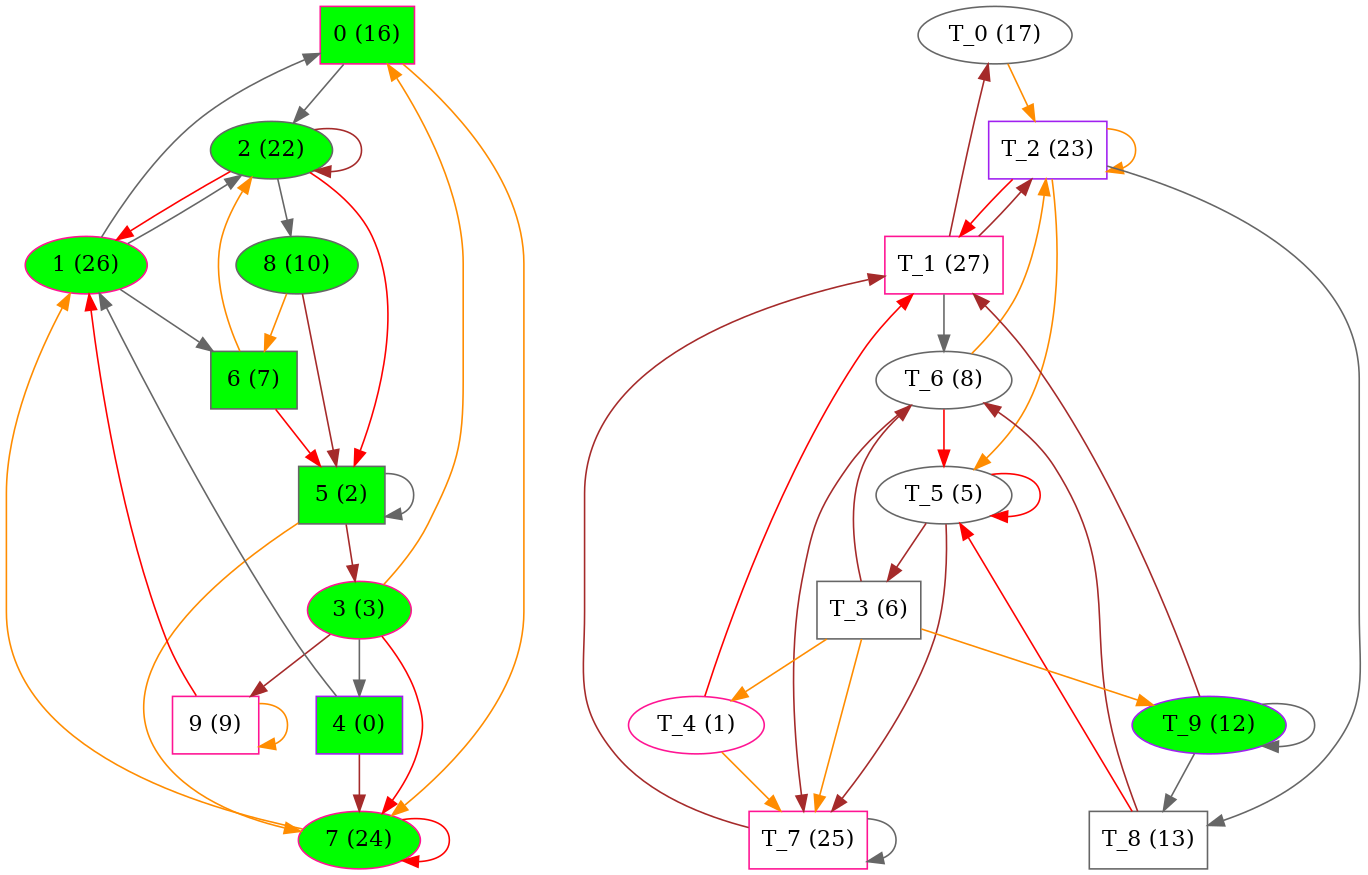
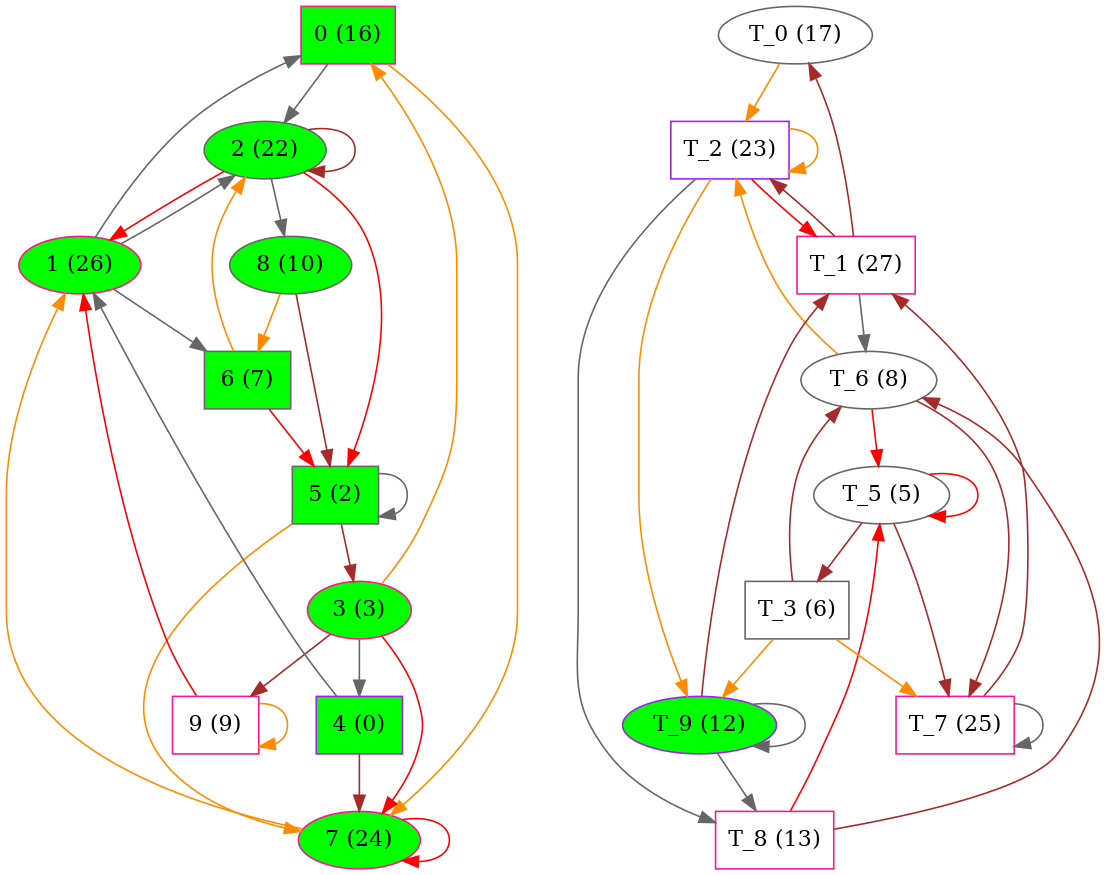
(1051, 328) -> (639, 425)
(696, 725) -> none
(1148, 840) -> (775, 840)
